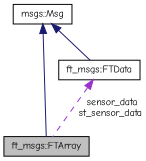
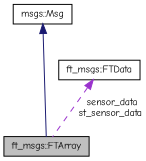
(75, 45) -> none
